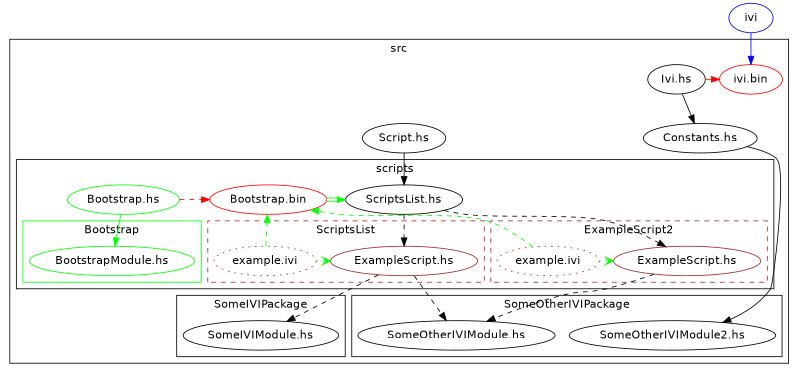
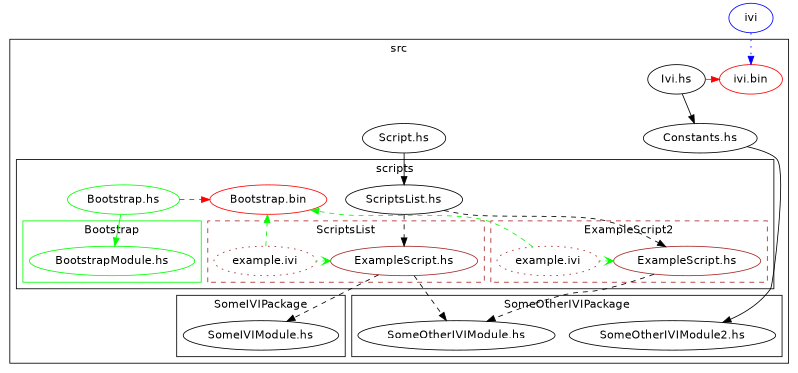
(751, 45) -> (751, 45)
(332, 200) -> none
